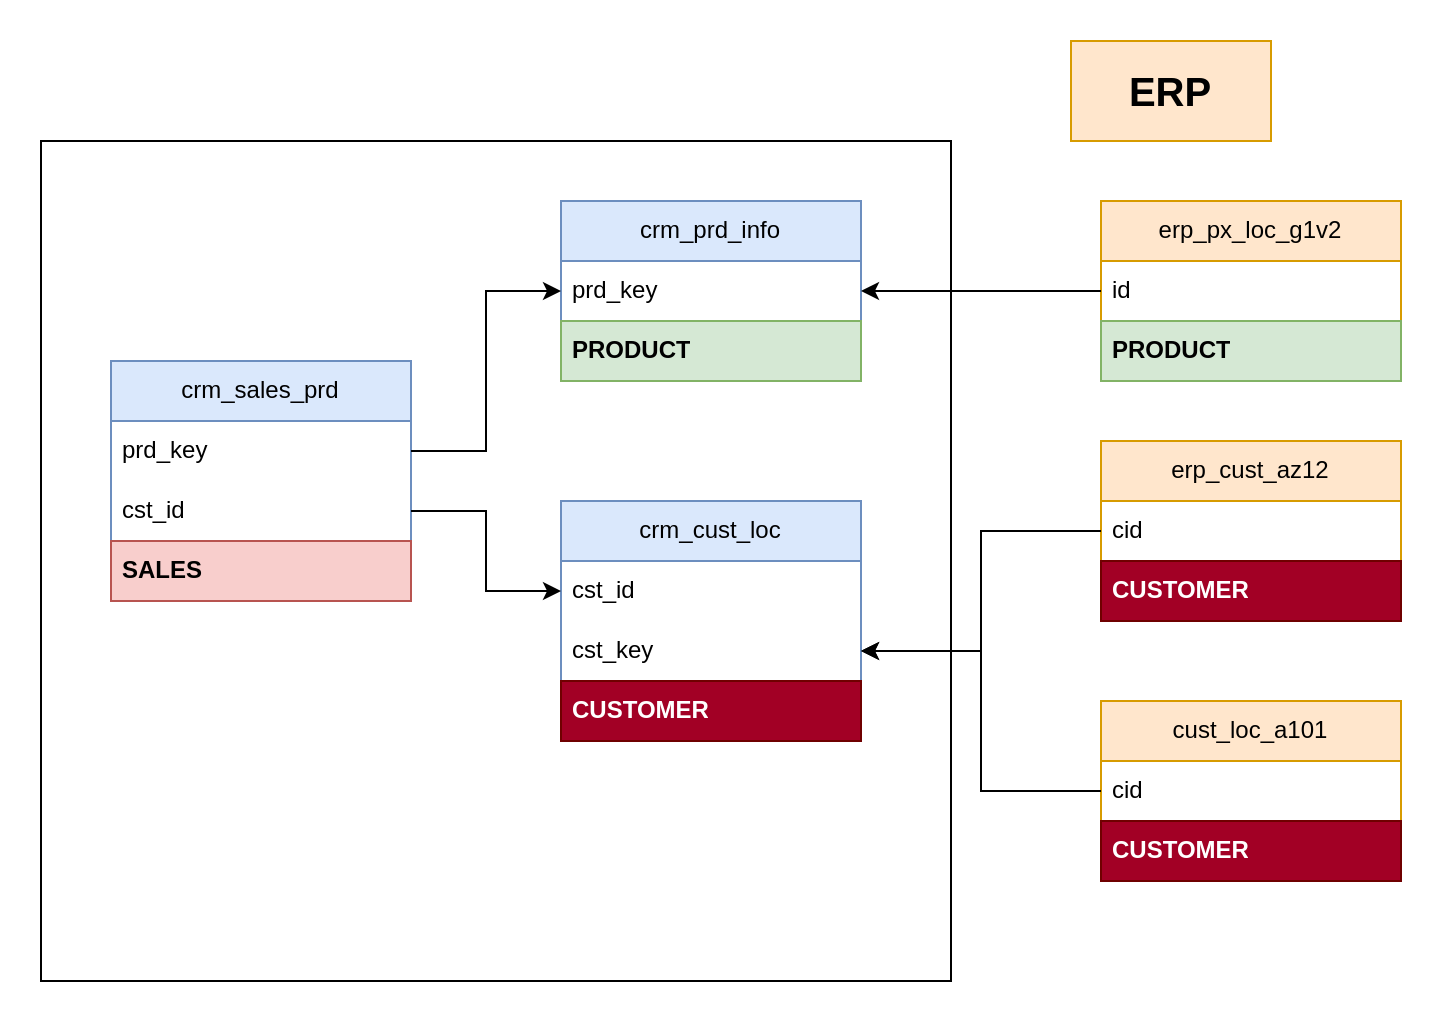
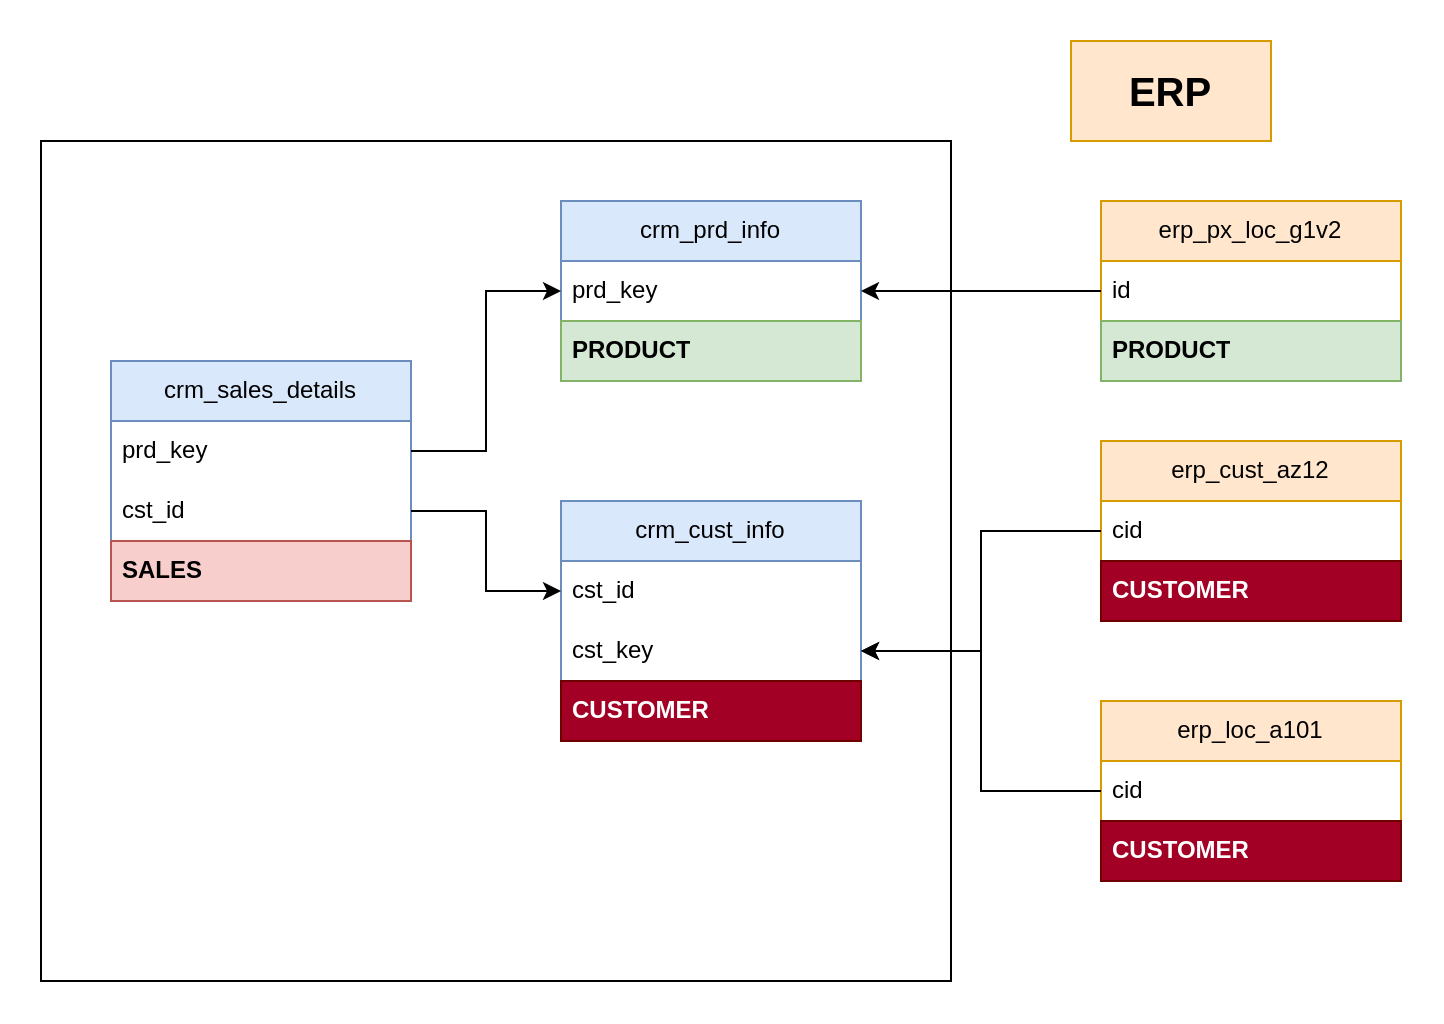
(261, 391) -> (261, 391)
(711, 531) -> (711, 531)
(1251, 731) -> (1251, 731)
